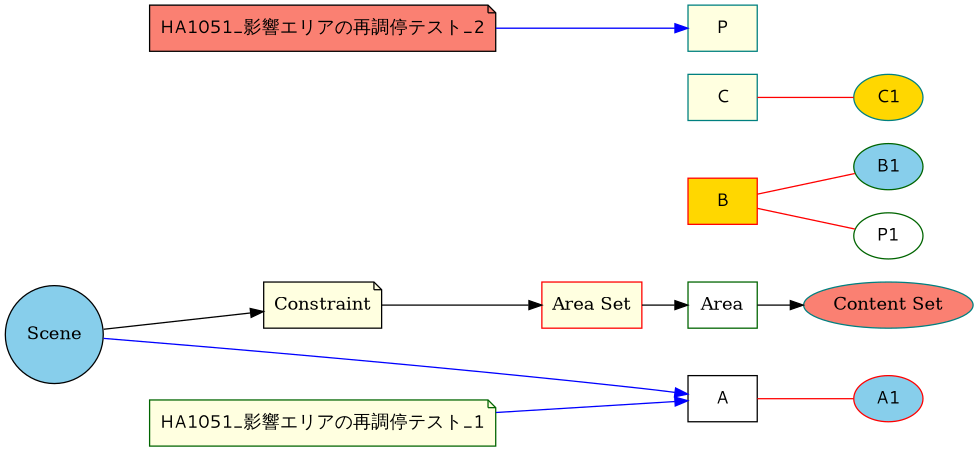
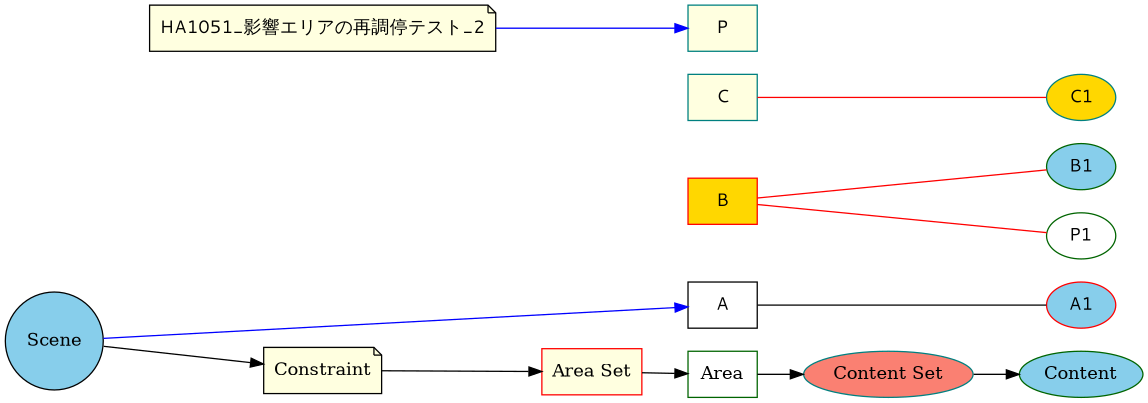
(323, 28) -> (323, 28)
none -> (1081, 374)
(806, 399) -> (902, 305)
(323, 423) -> none
